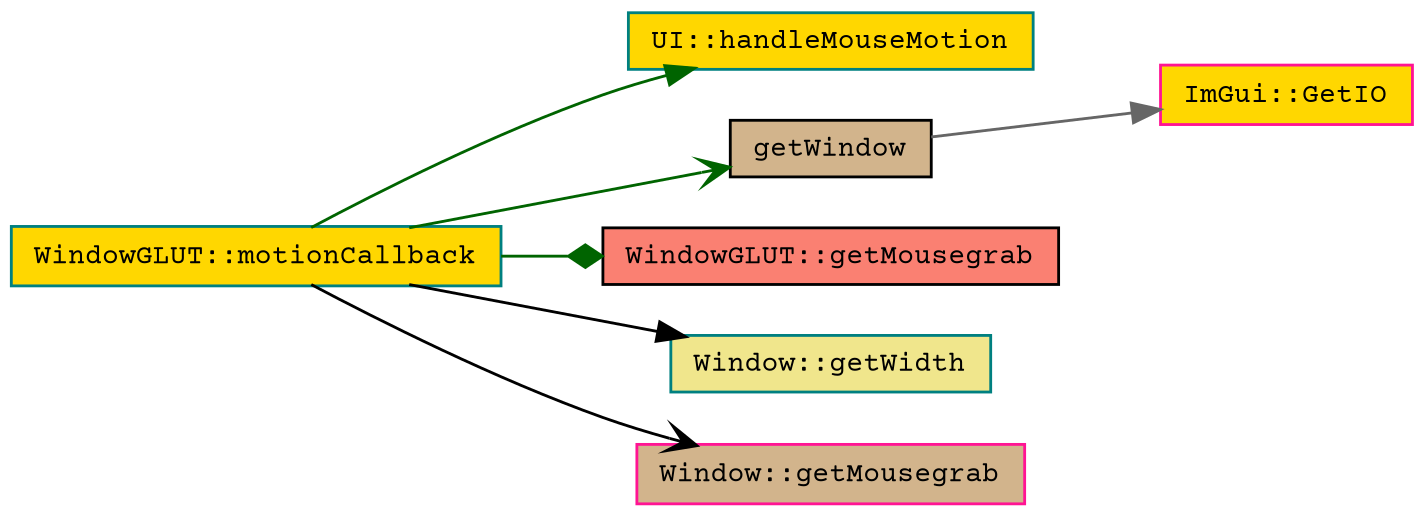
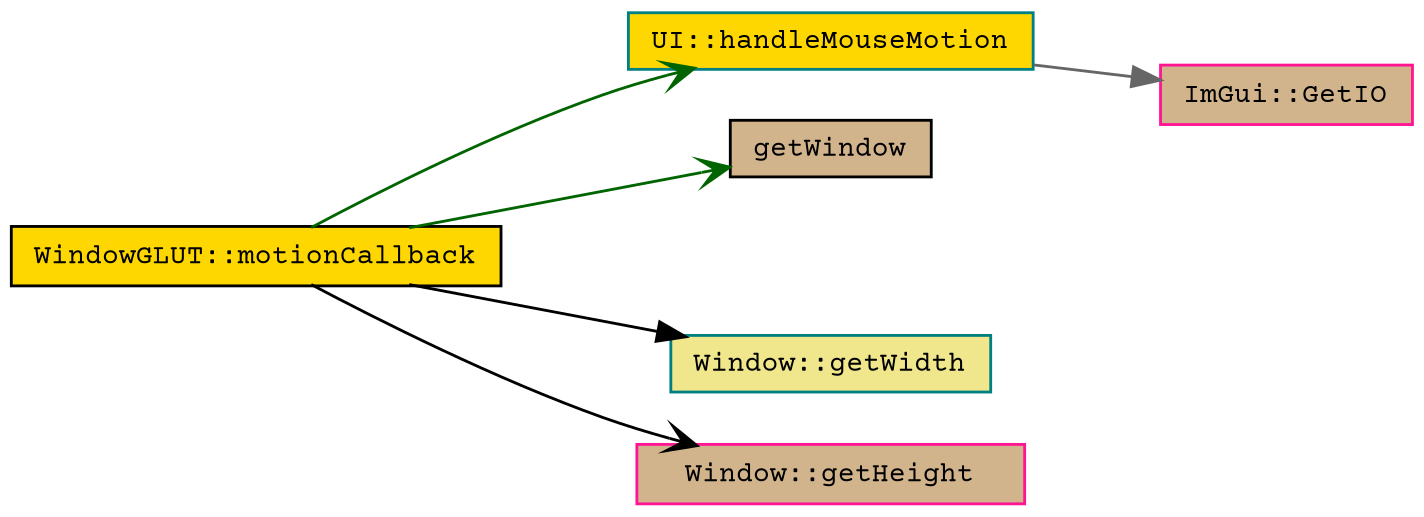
(1286, 95) -> (1286, 95)
(1031, 125) -> (1083, 71)
(485, 142) -> (485, 142)
(256, 256) -> (256, 256)
(831, 256) -> none
(831, 474) -> (831, 474)
